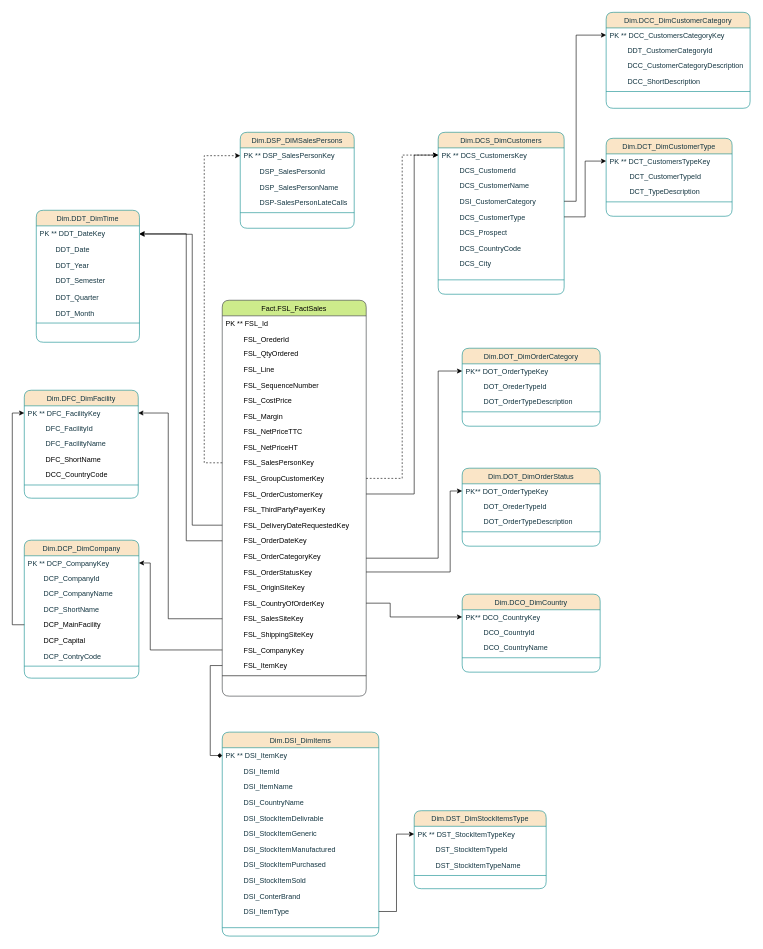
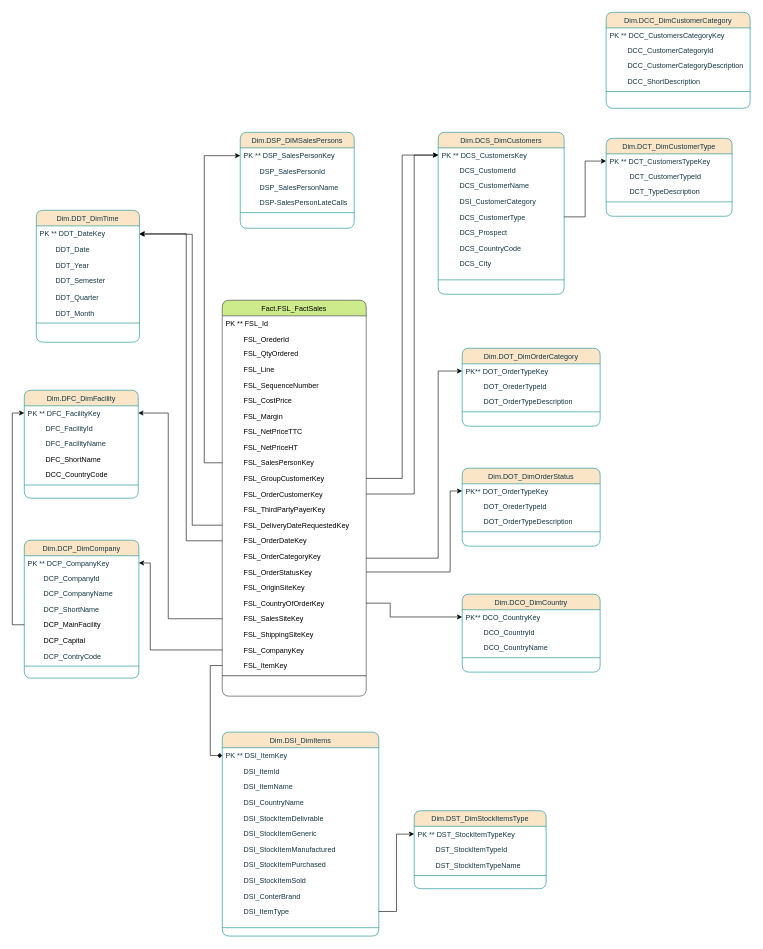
(576, 35) -> none
(654, 50) -> (654, 50)
(204, 302) -> (204, 302)
(402, 329) -> (402, 329)
